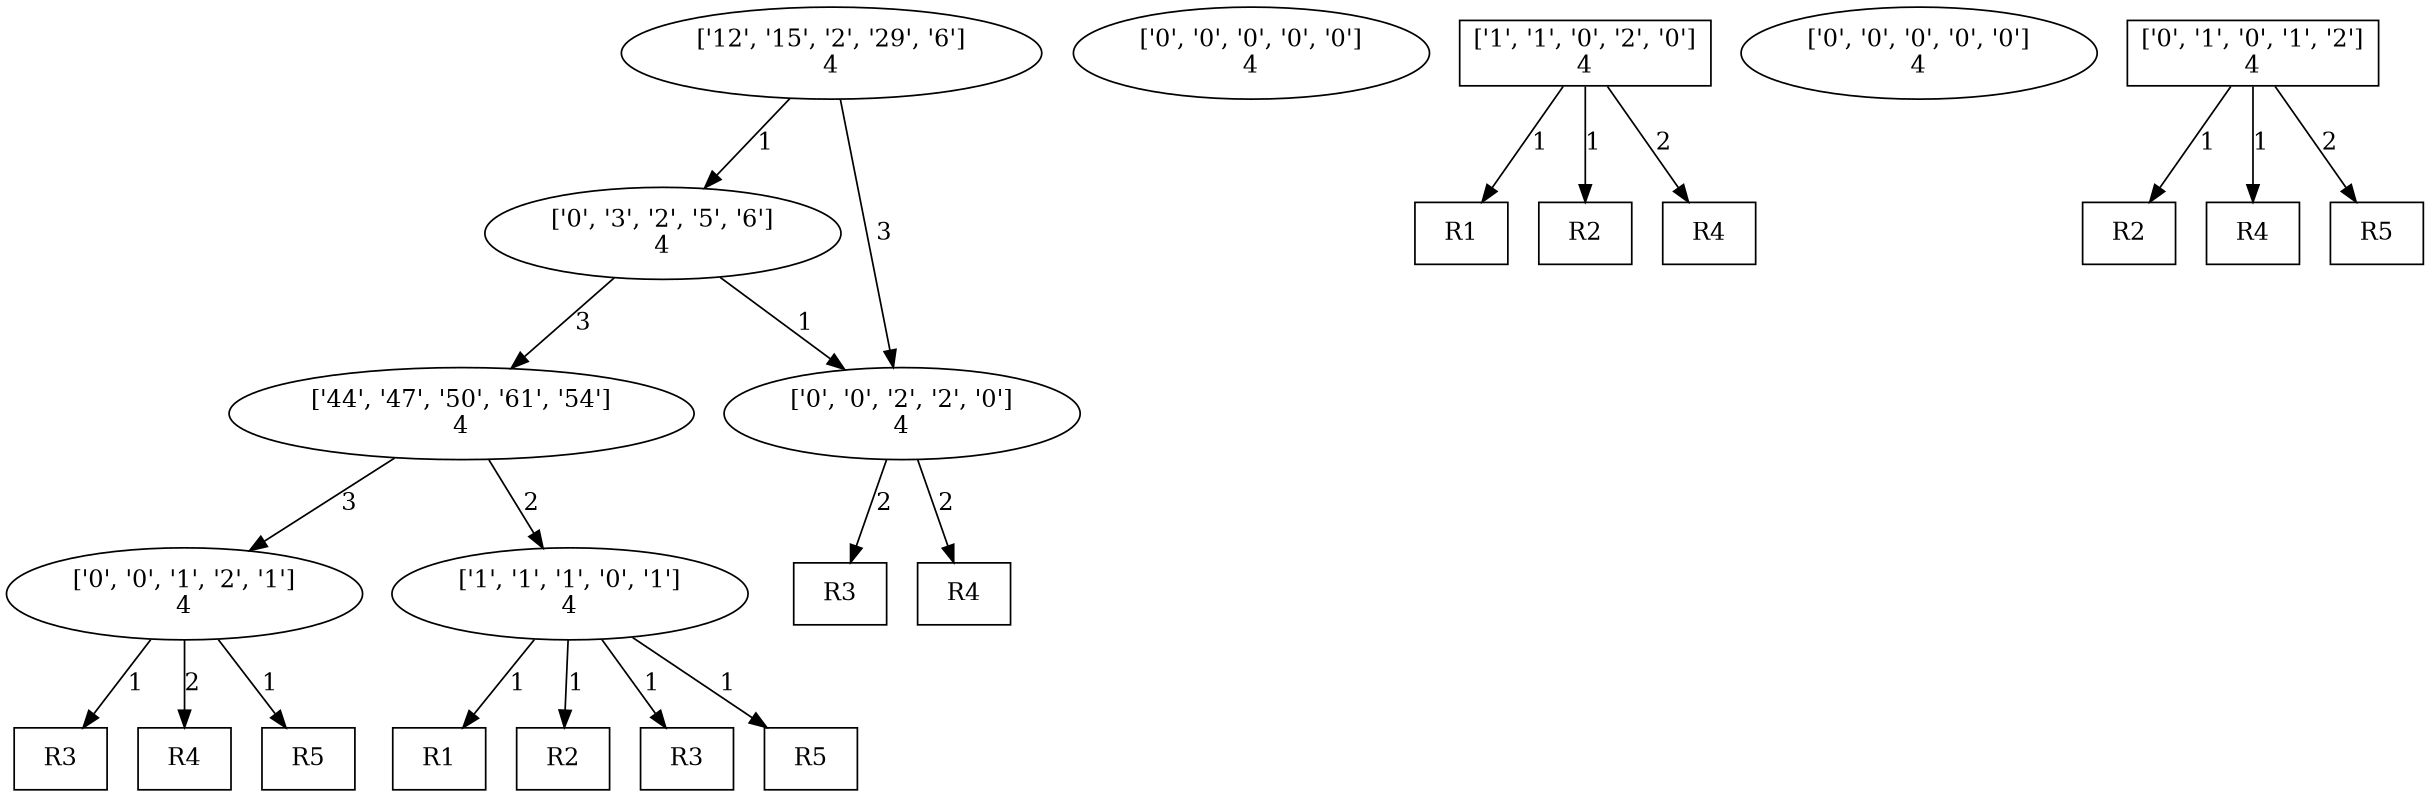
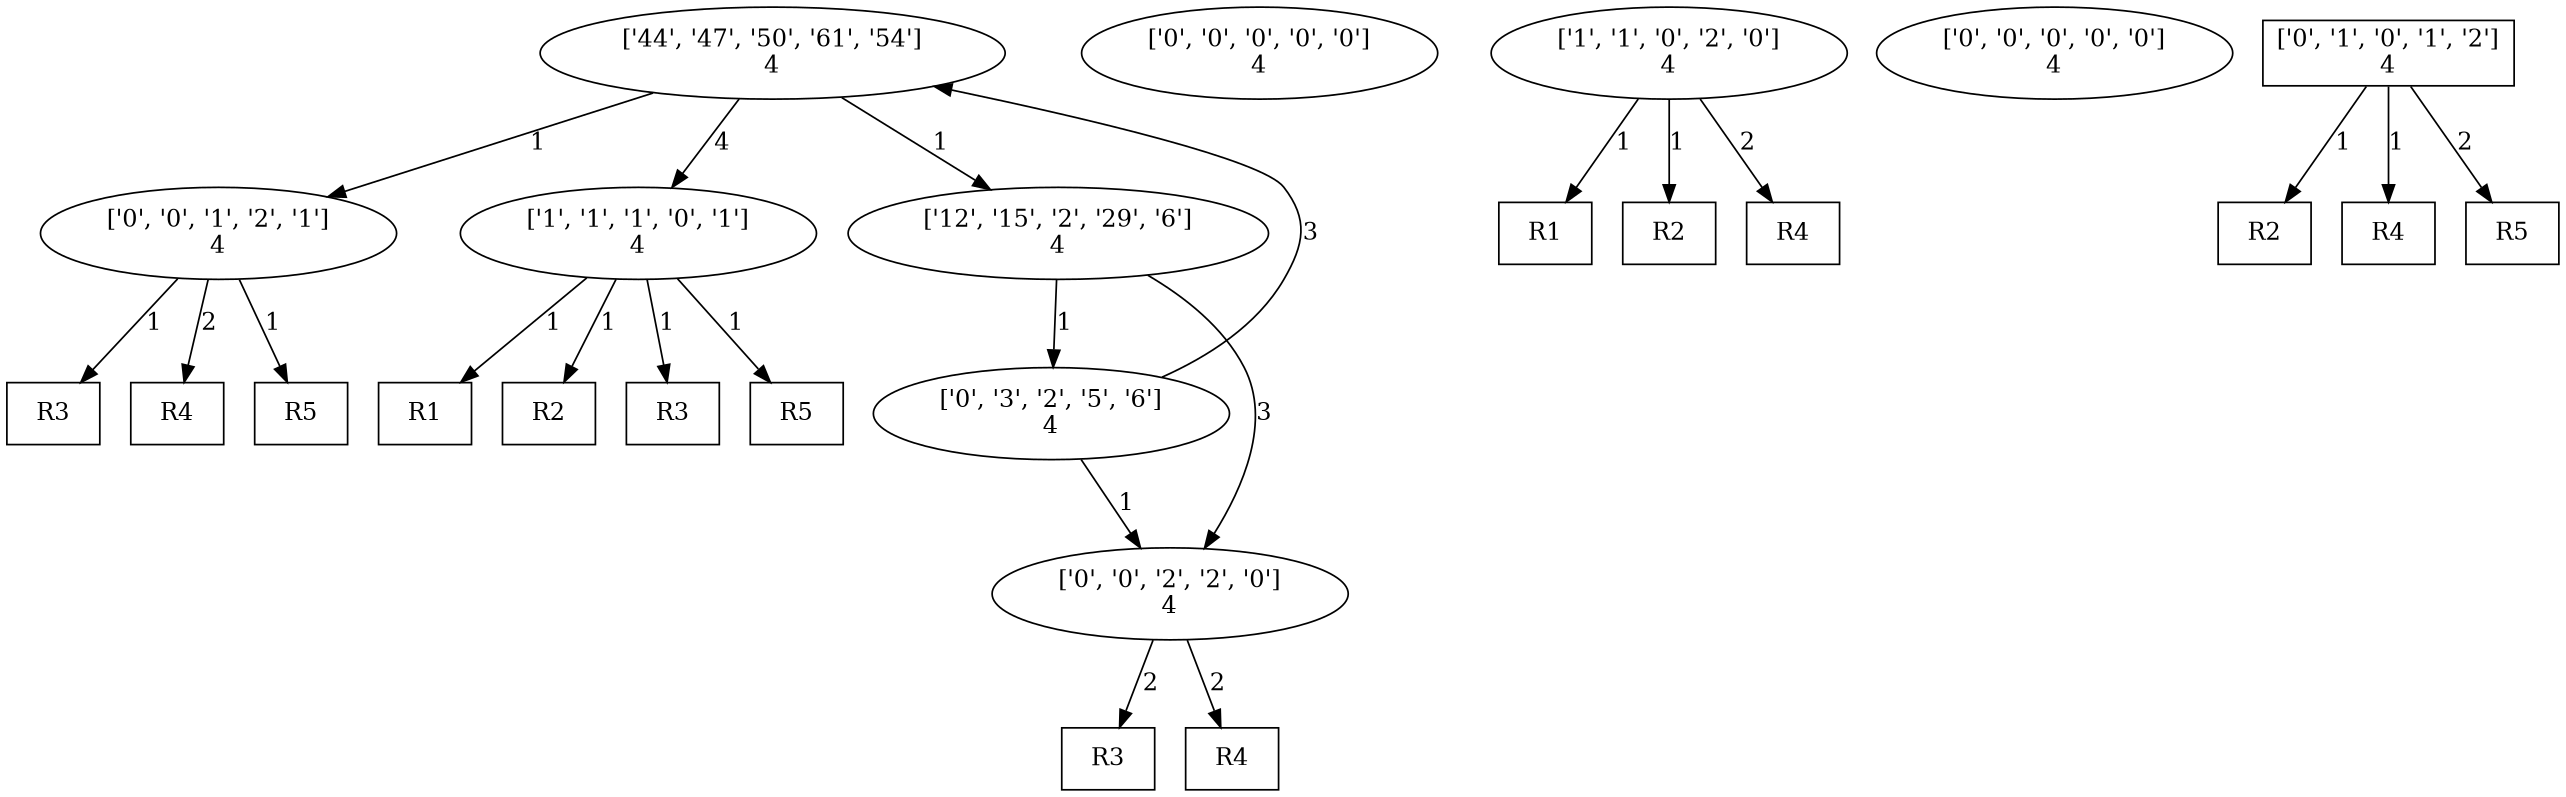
(1585, 53) -> (1669, 53)
none -> (908, 139)
(350, 504) -> (539, 143)
(532, 504) -> (723, 143)
